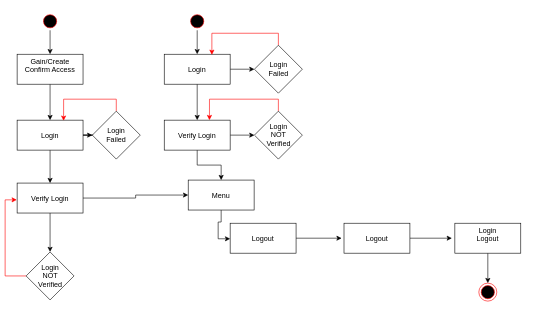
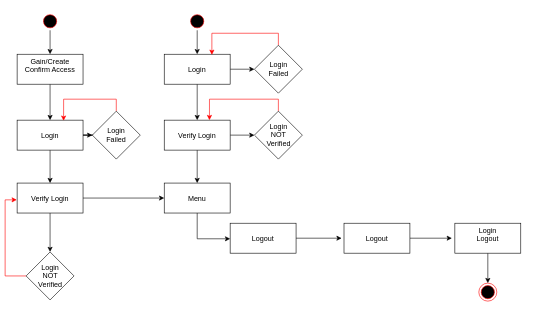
(221, 195) -> (197, 198)
